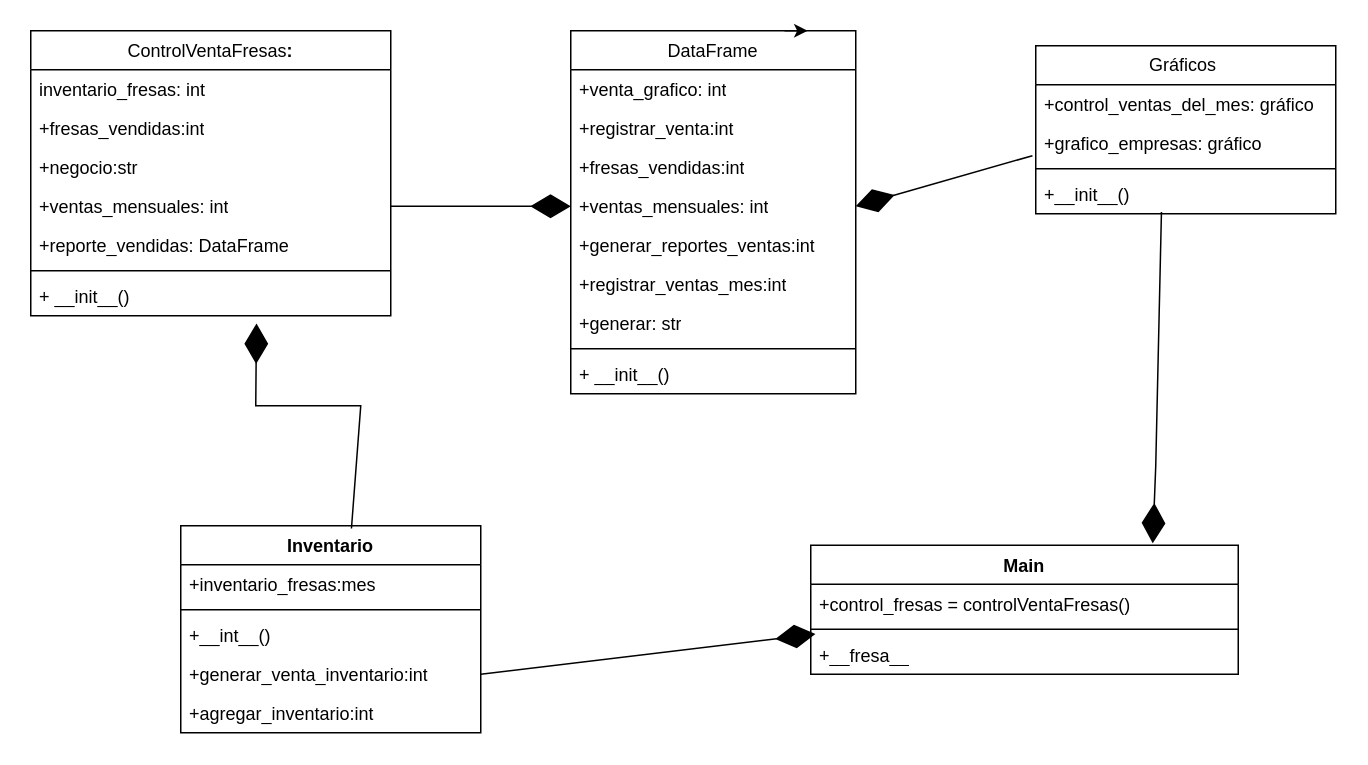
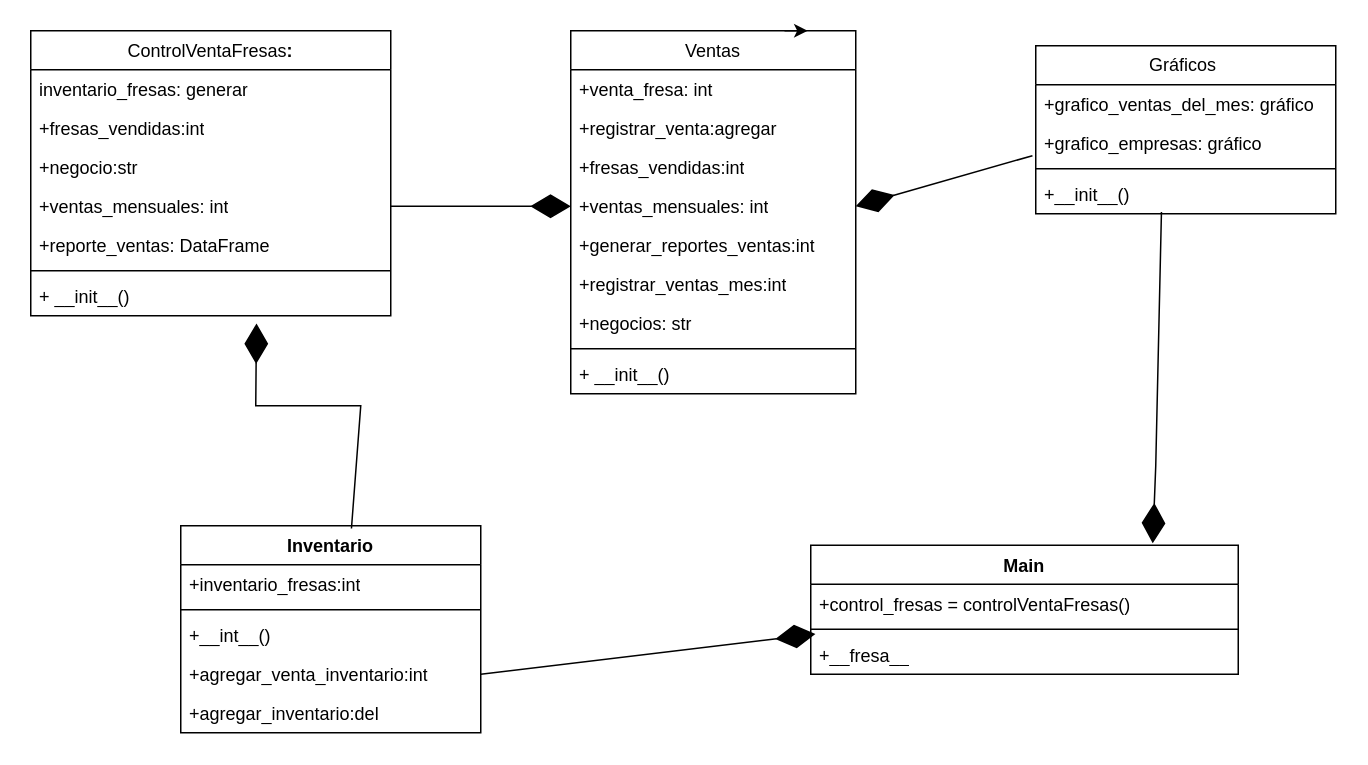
(713, 52) -> (713, 52)
(139, 91) -> (161, 91)
(666, 91) -> (658, 91)
(1187, 117) -> (1187, 117)
(674, 130) -> (696, 130)
(174, 247) -> (166, 247)
(641, 325) -> (643, 325)
(294, 586) -> (291, 586)
(327, 676) -> (327, 676)
(296, 715) -> (296, 715)
